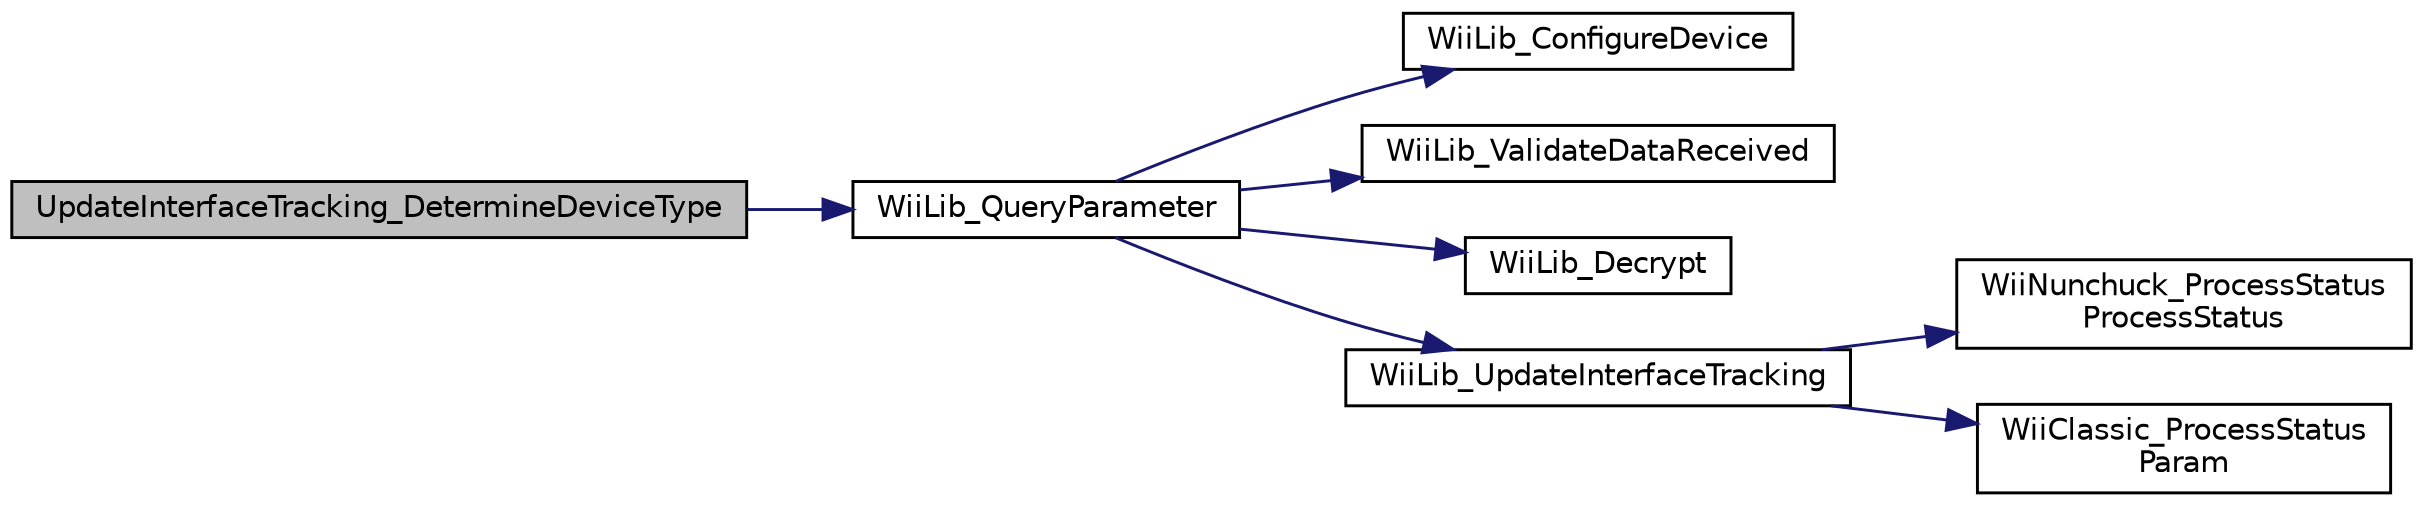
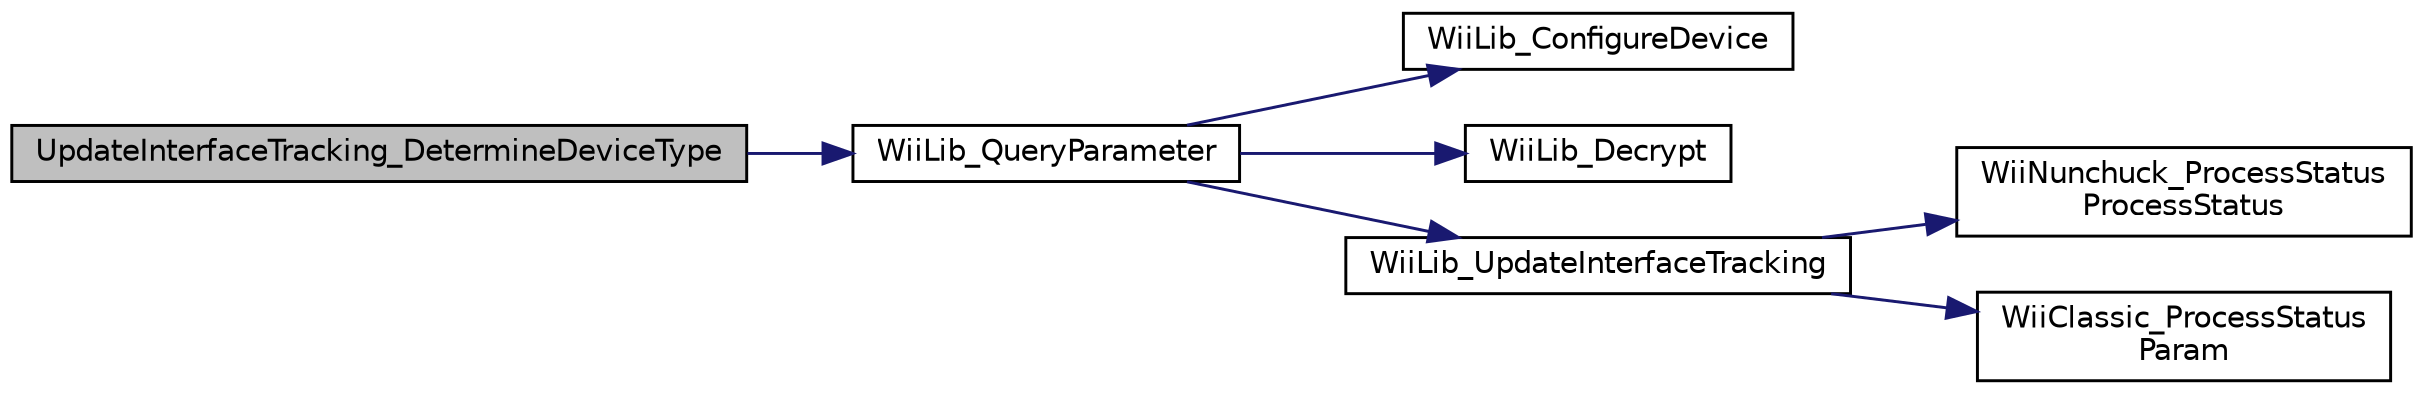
(1598, 153) -> none
